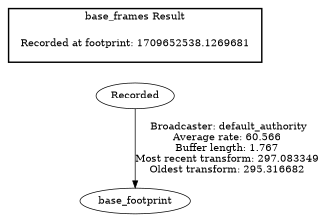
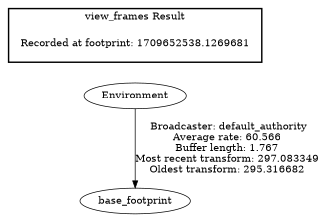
(135, 17) -> (135, 17)
(135, 96) -> (135, 96)
